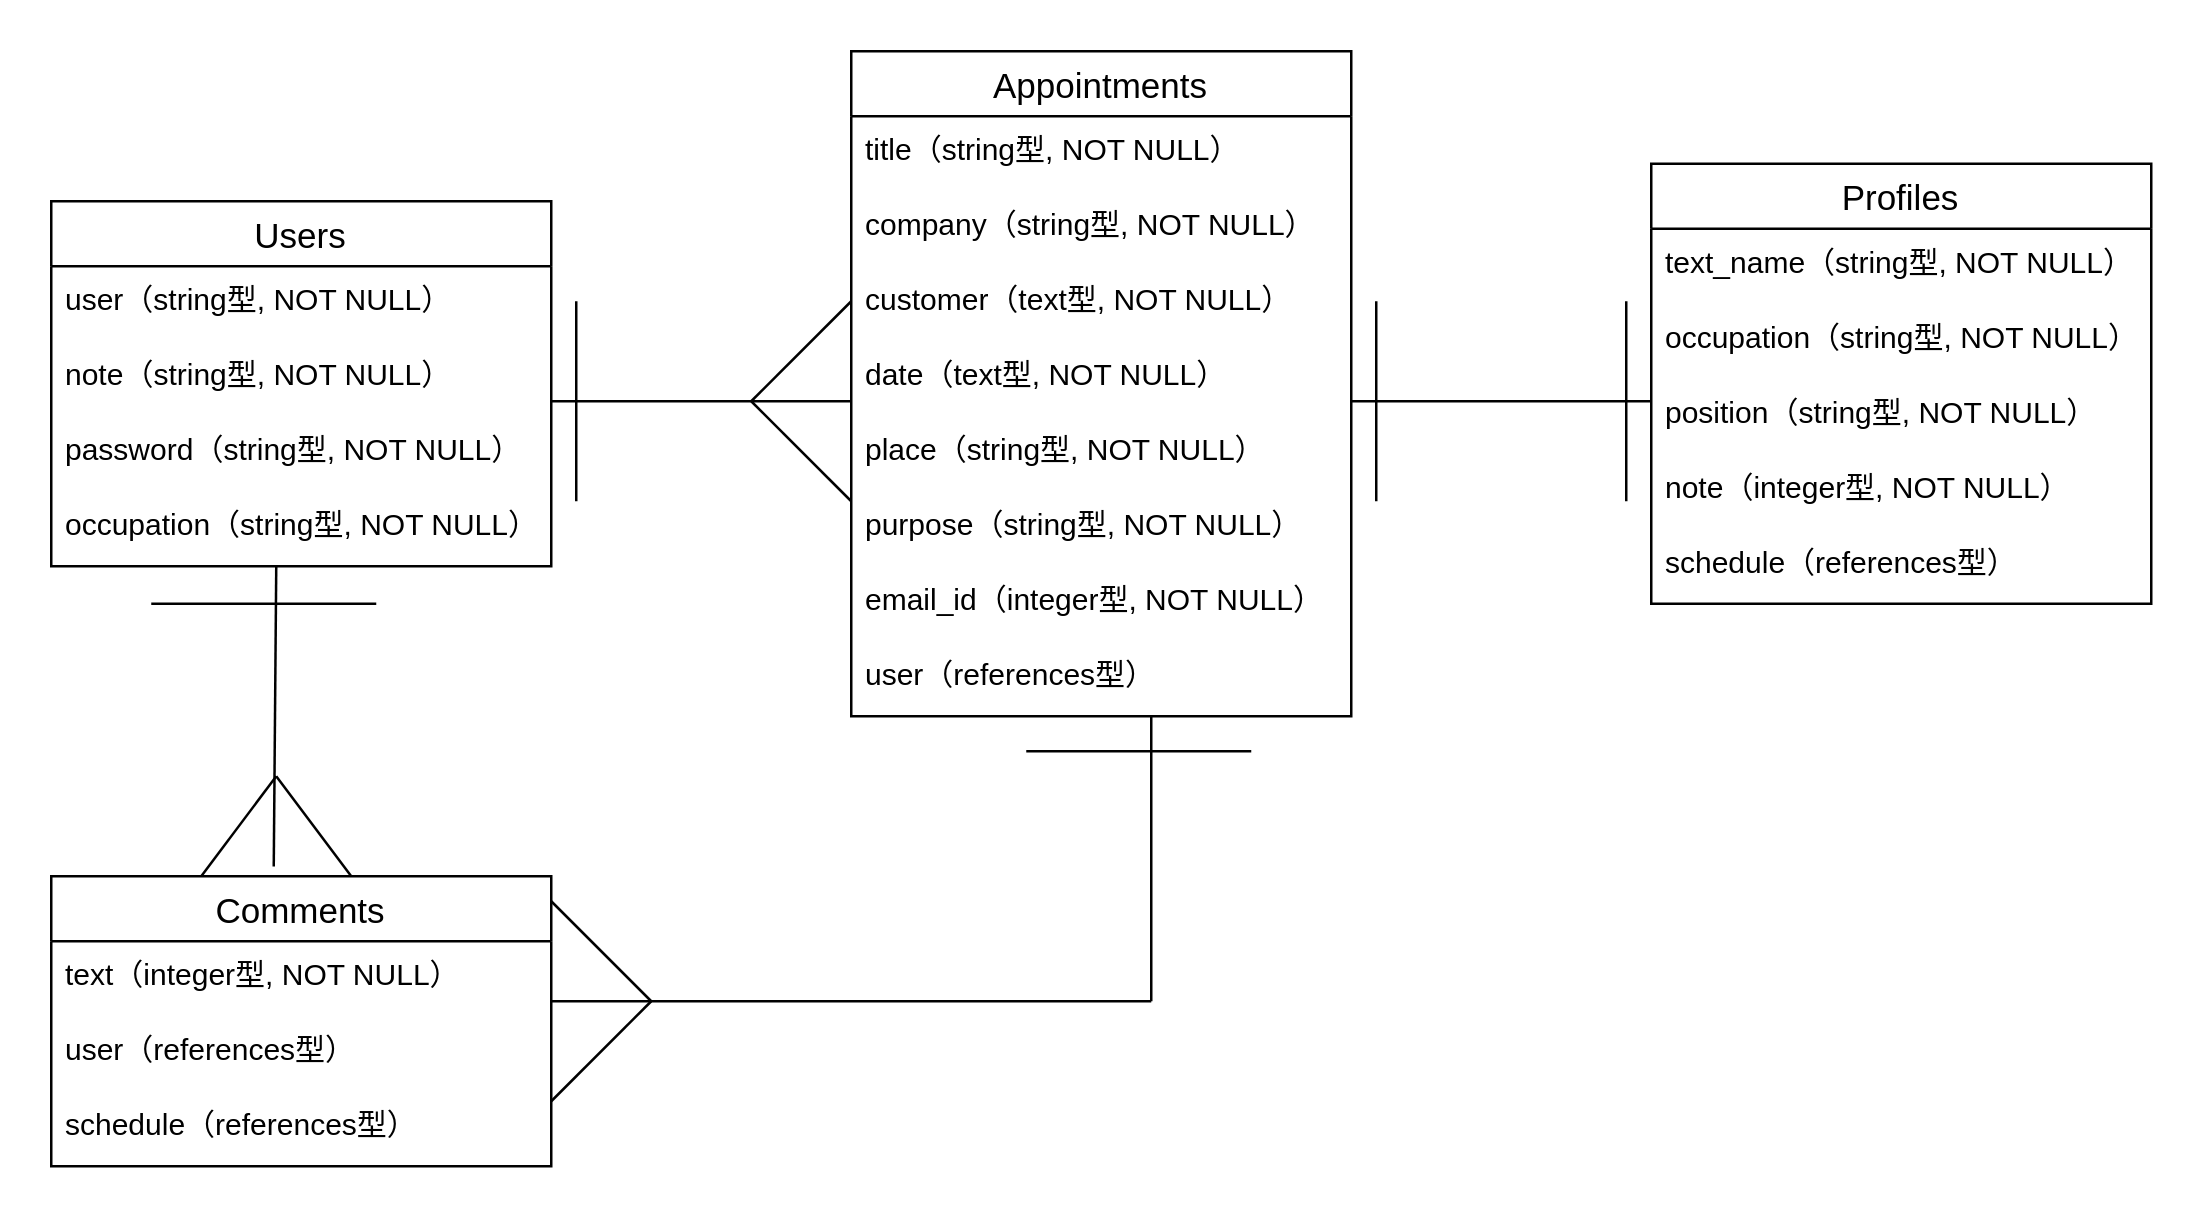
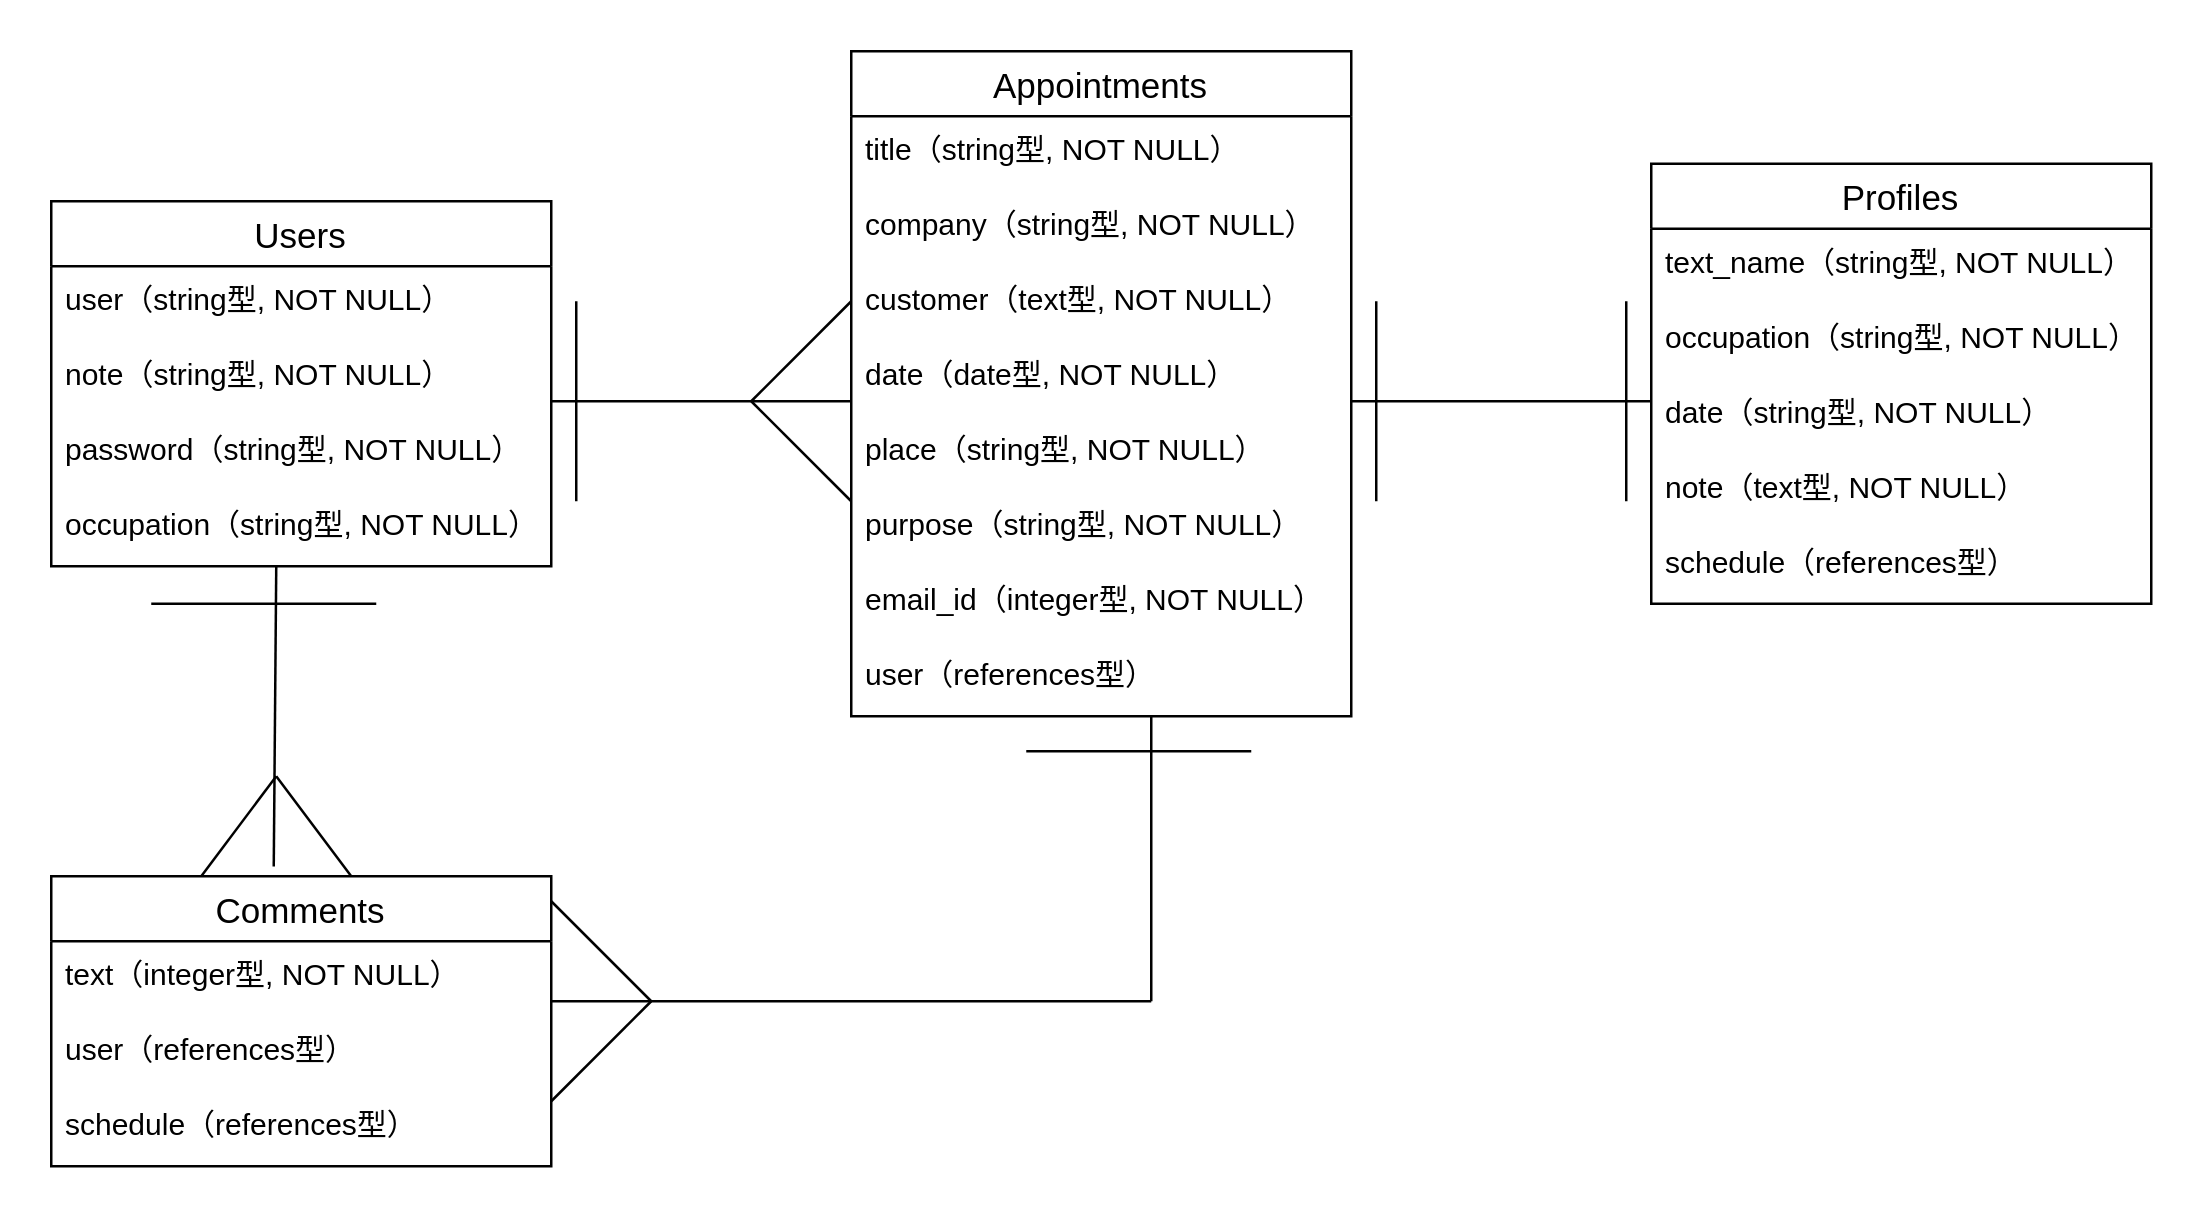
(1050, 375) -> (1050, 375)
(1888, 413) -> (1862, 413)
(1871, 488) -> (1850, 488)
